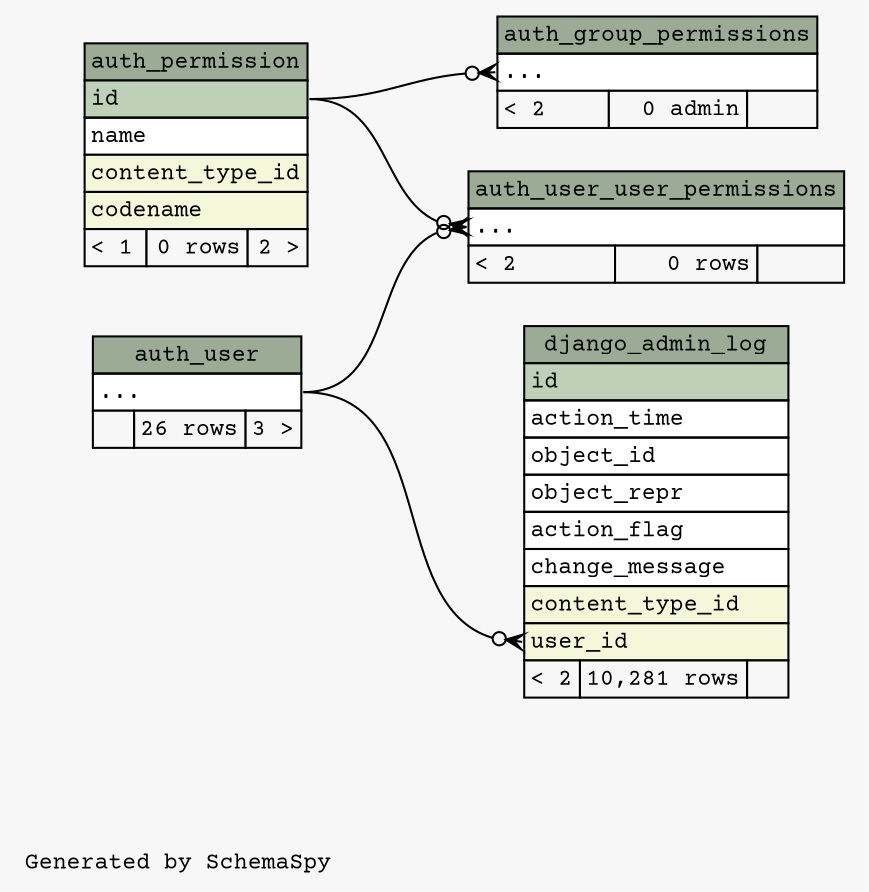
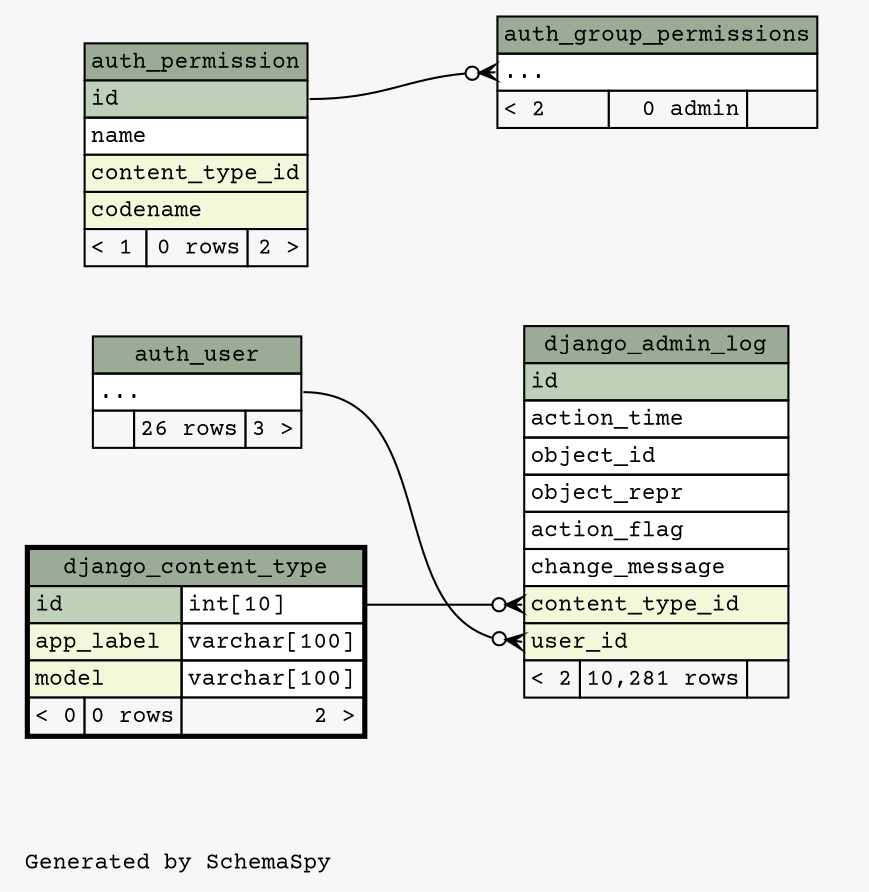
(656, 227) -> none
none -> (196, 642)
